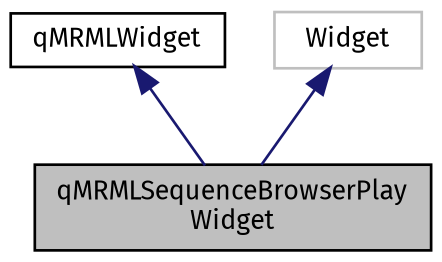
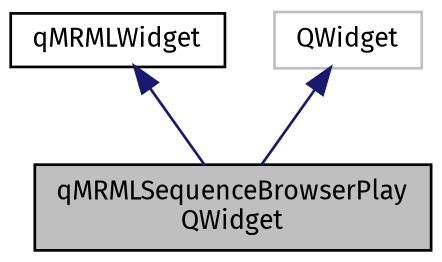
(348, 40) -> (348, 40)
(233, 208) -> (233, 208)
